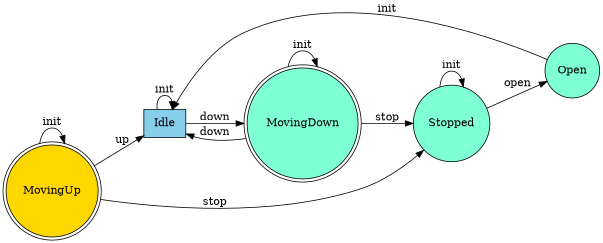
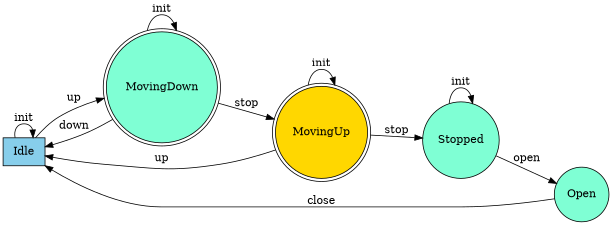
(387, 9) -> (322, 201)
(215, 118) -> (74, 98)
(383, 123) -> (243, 110)
